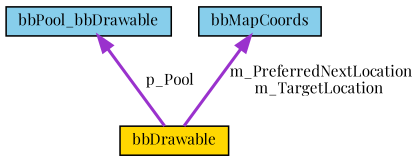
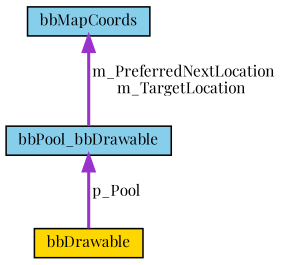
(212, 87) -> (89, 89)
